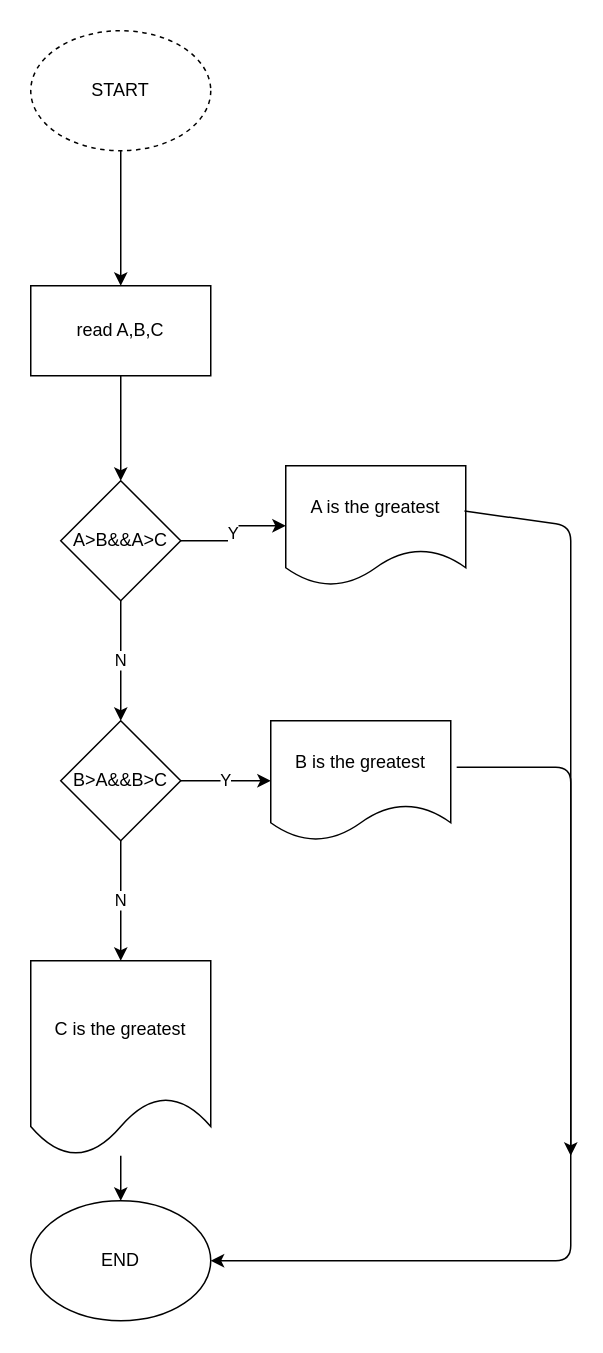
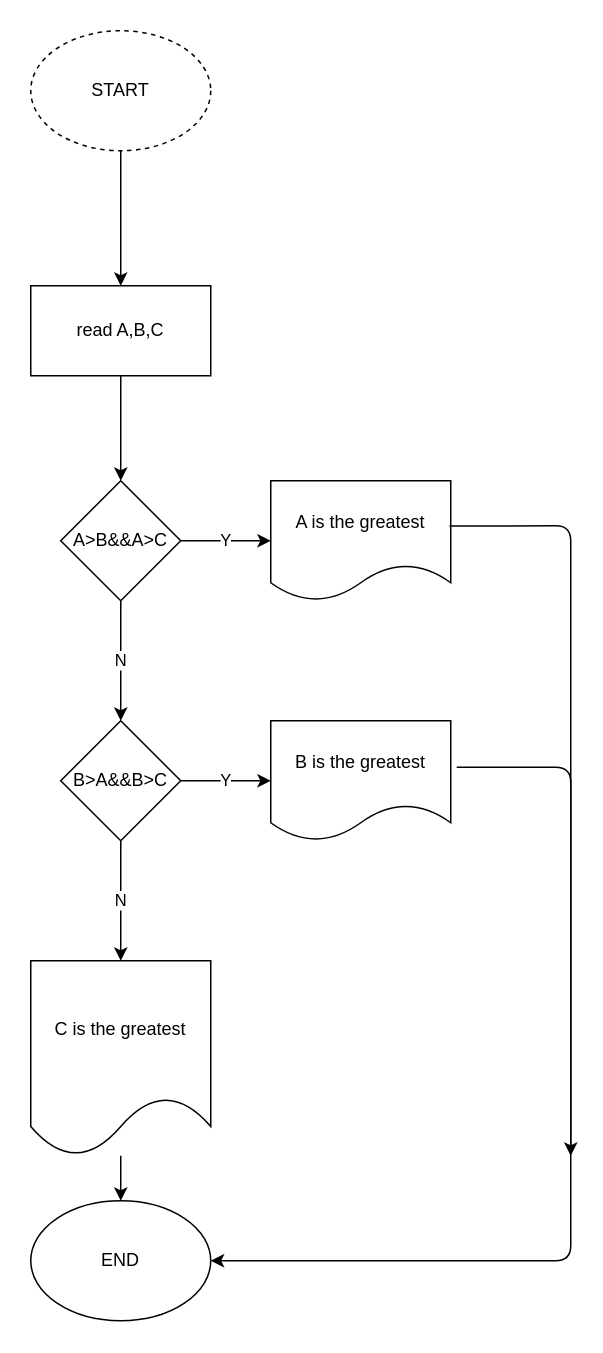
(376, 526) -> (361, 541)
